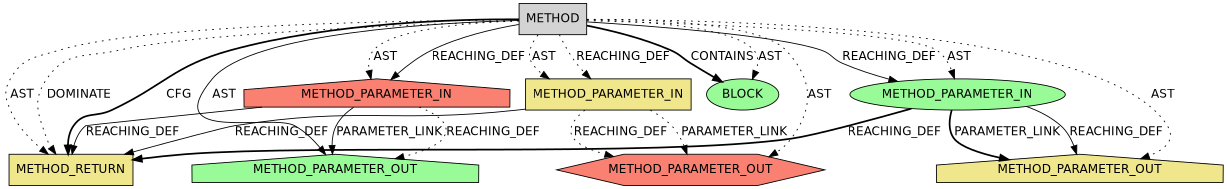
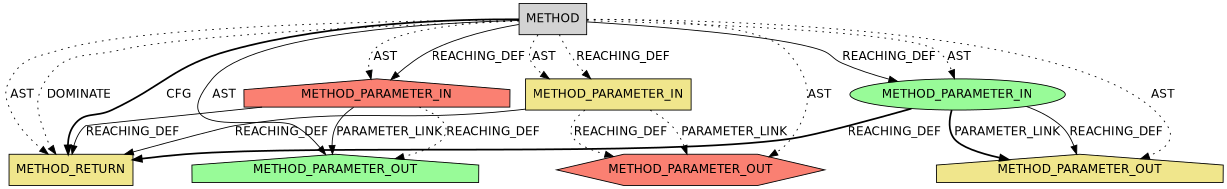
(743, 94) -> none
